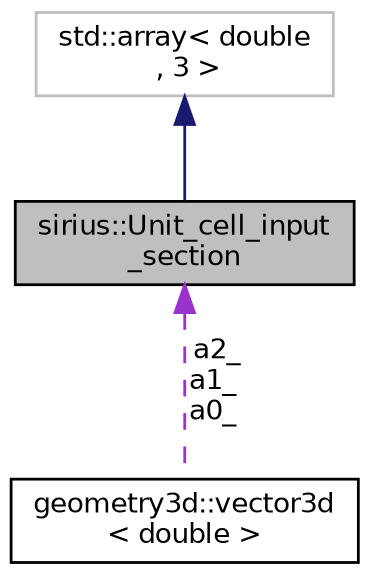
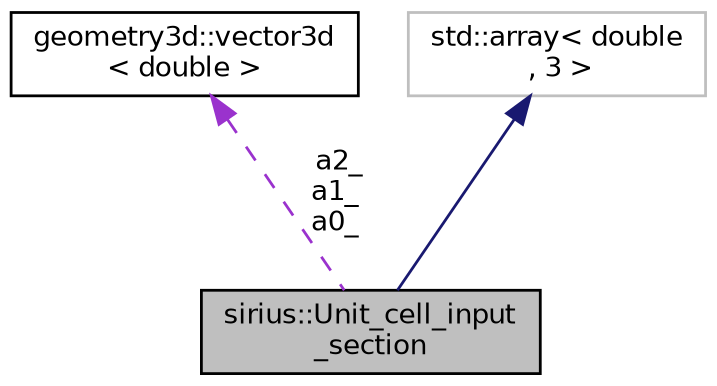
(185, 396) -> (286, 205)
